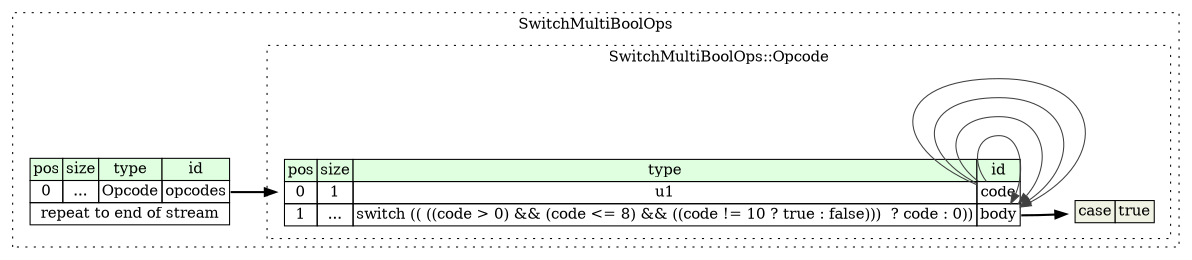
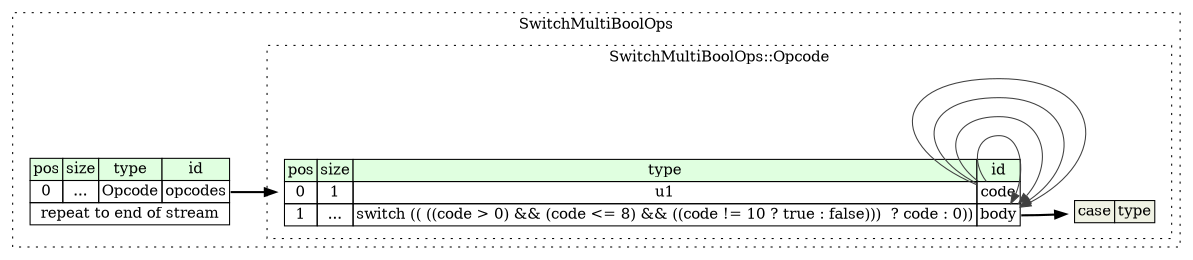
(1135, 211) -> (1135, 211)
